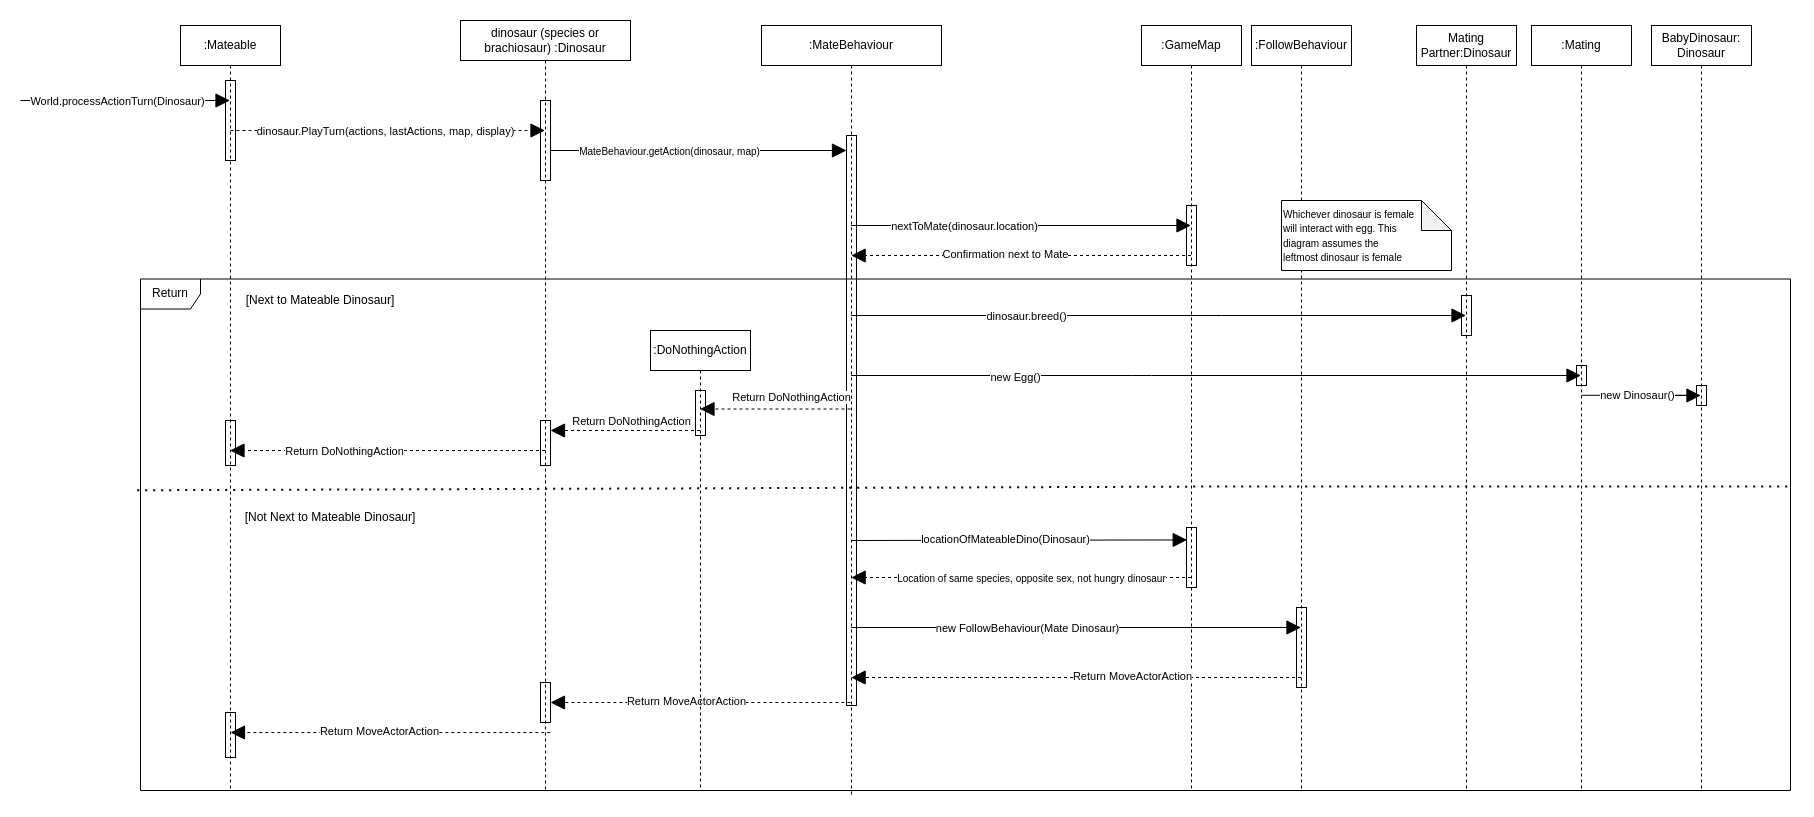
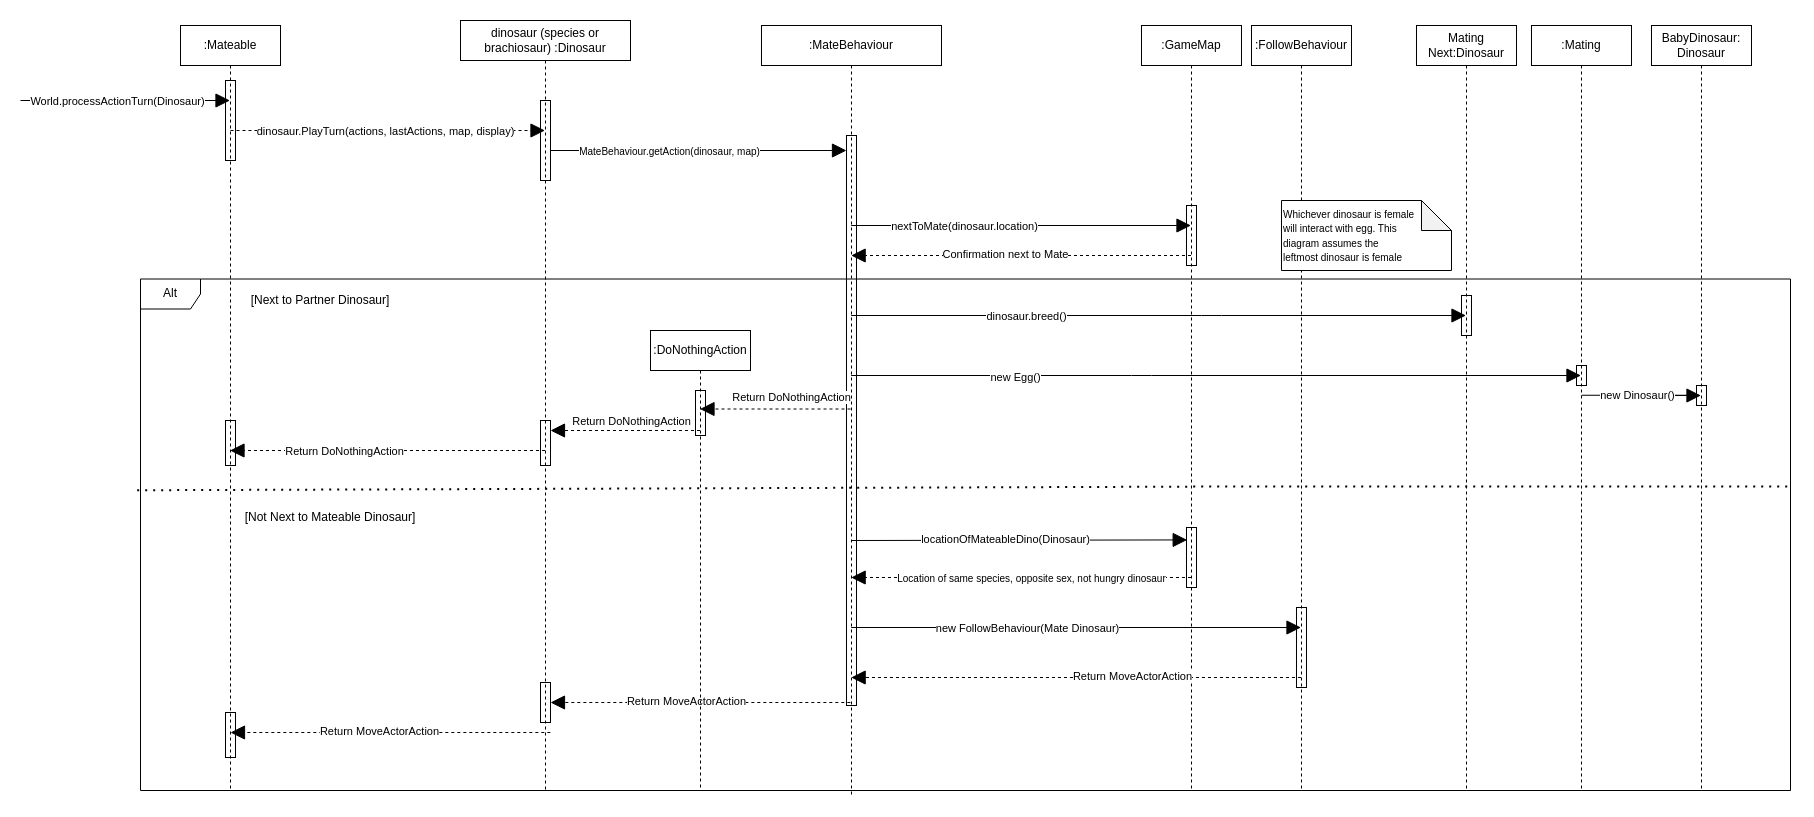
(1467, 46) -> (1467, 46)
(171, 294) -> (171, 294)
(321, 301) -> (321, 301)
